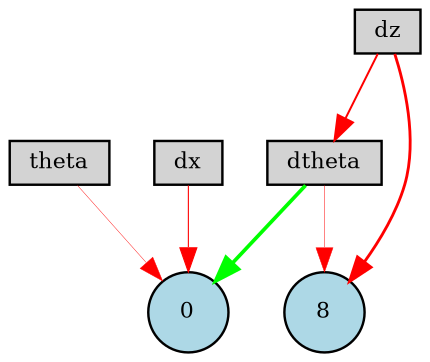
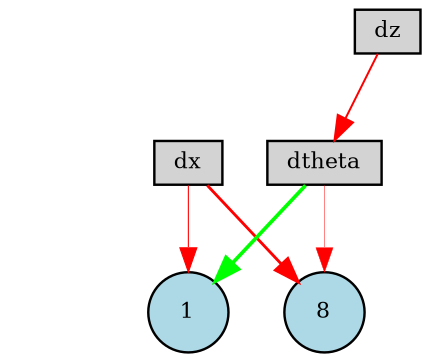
(60, 163) -> none
(409, 163) -> (244, 225)
(188, 312) -> (188, 312)
